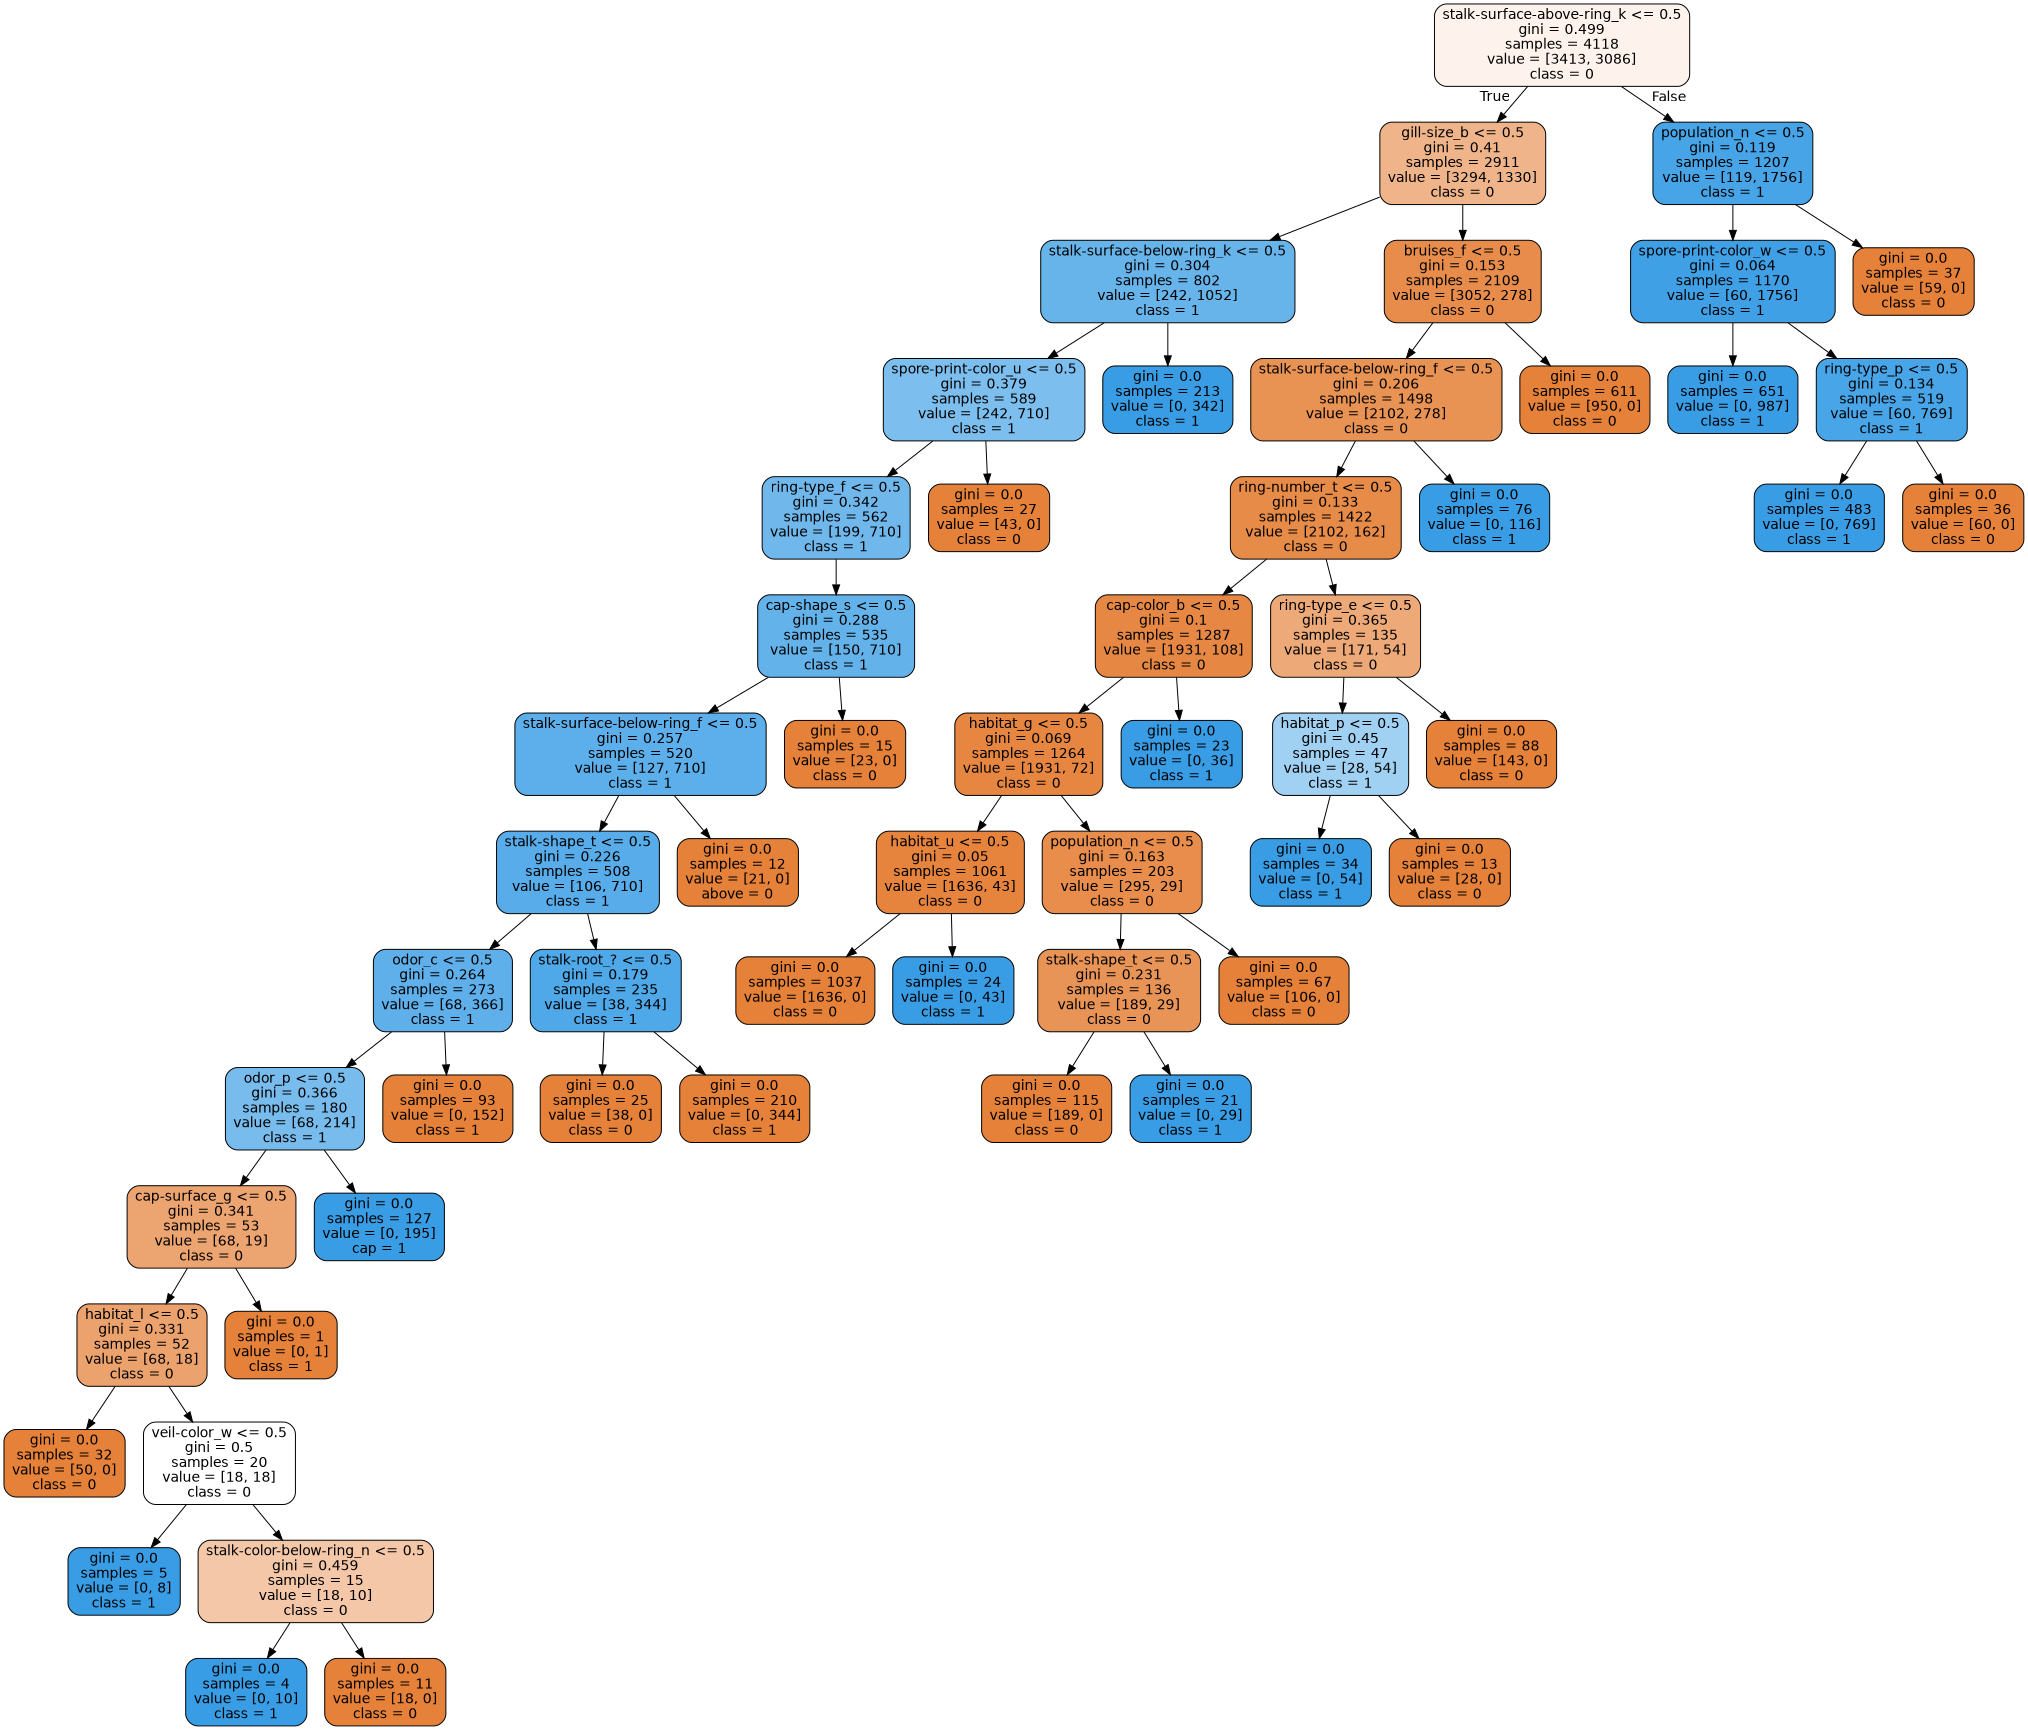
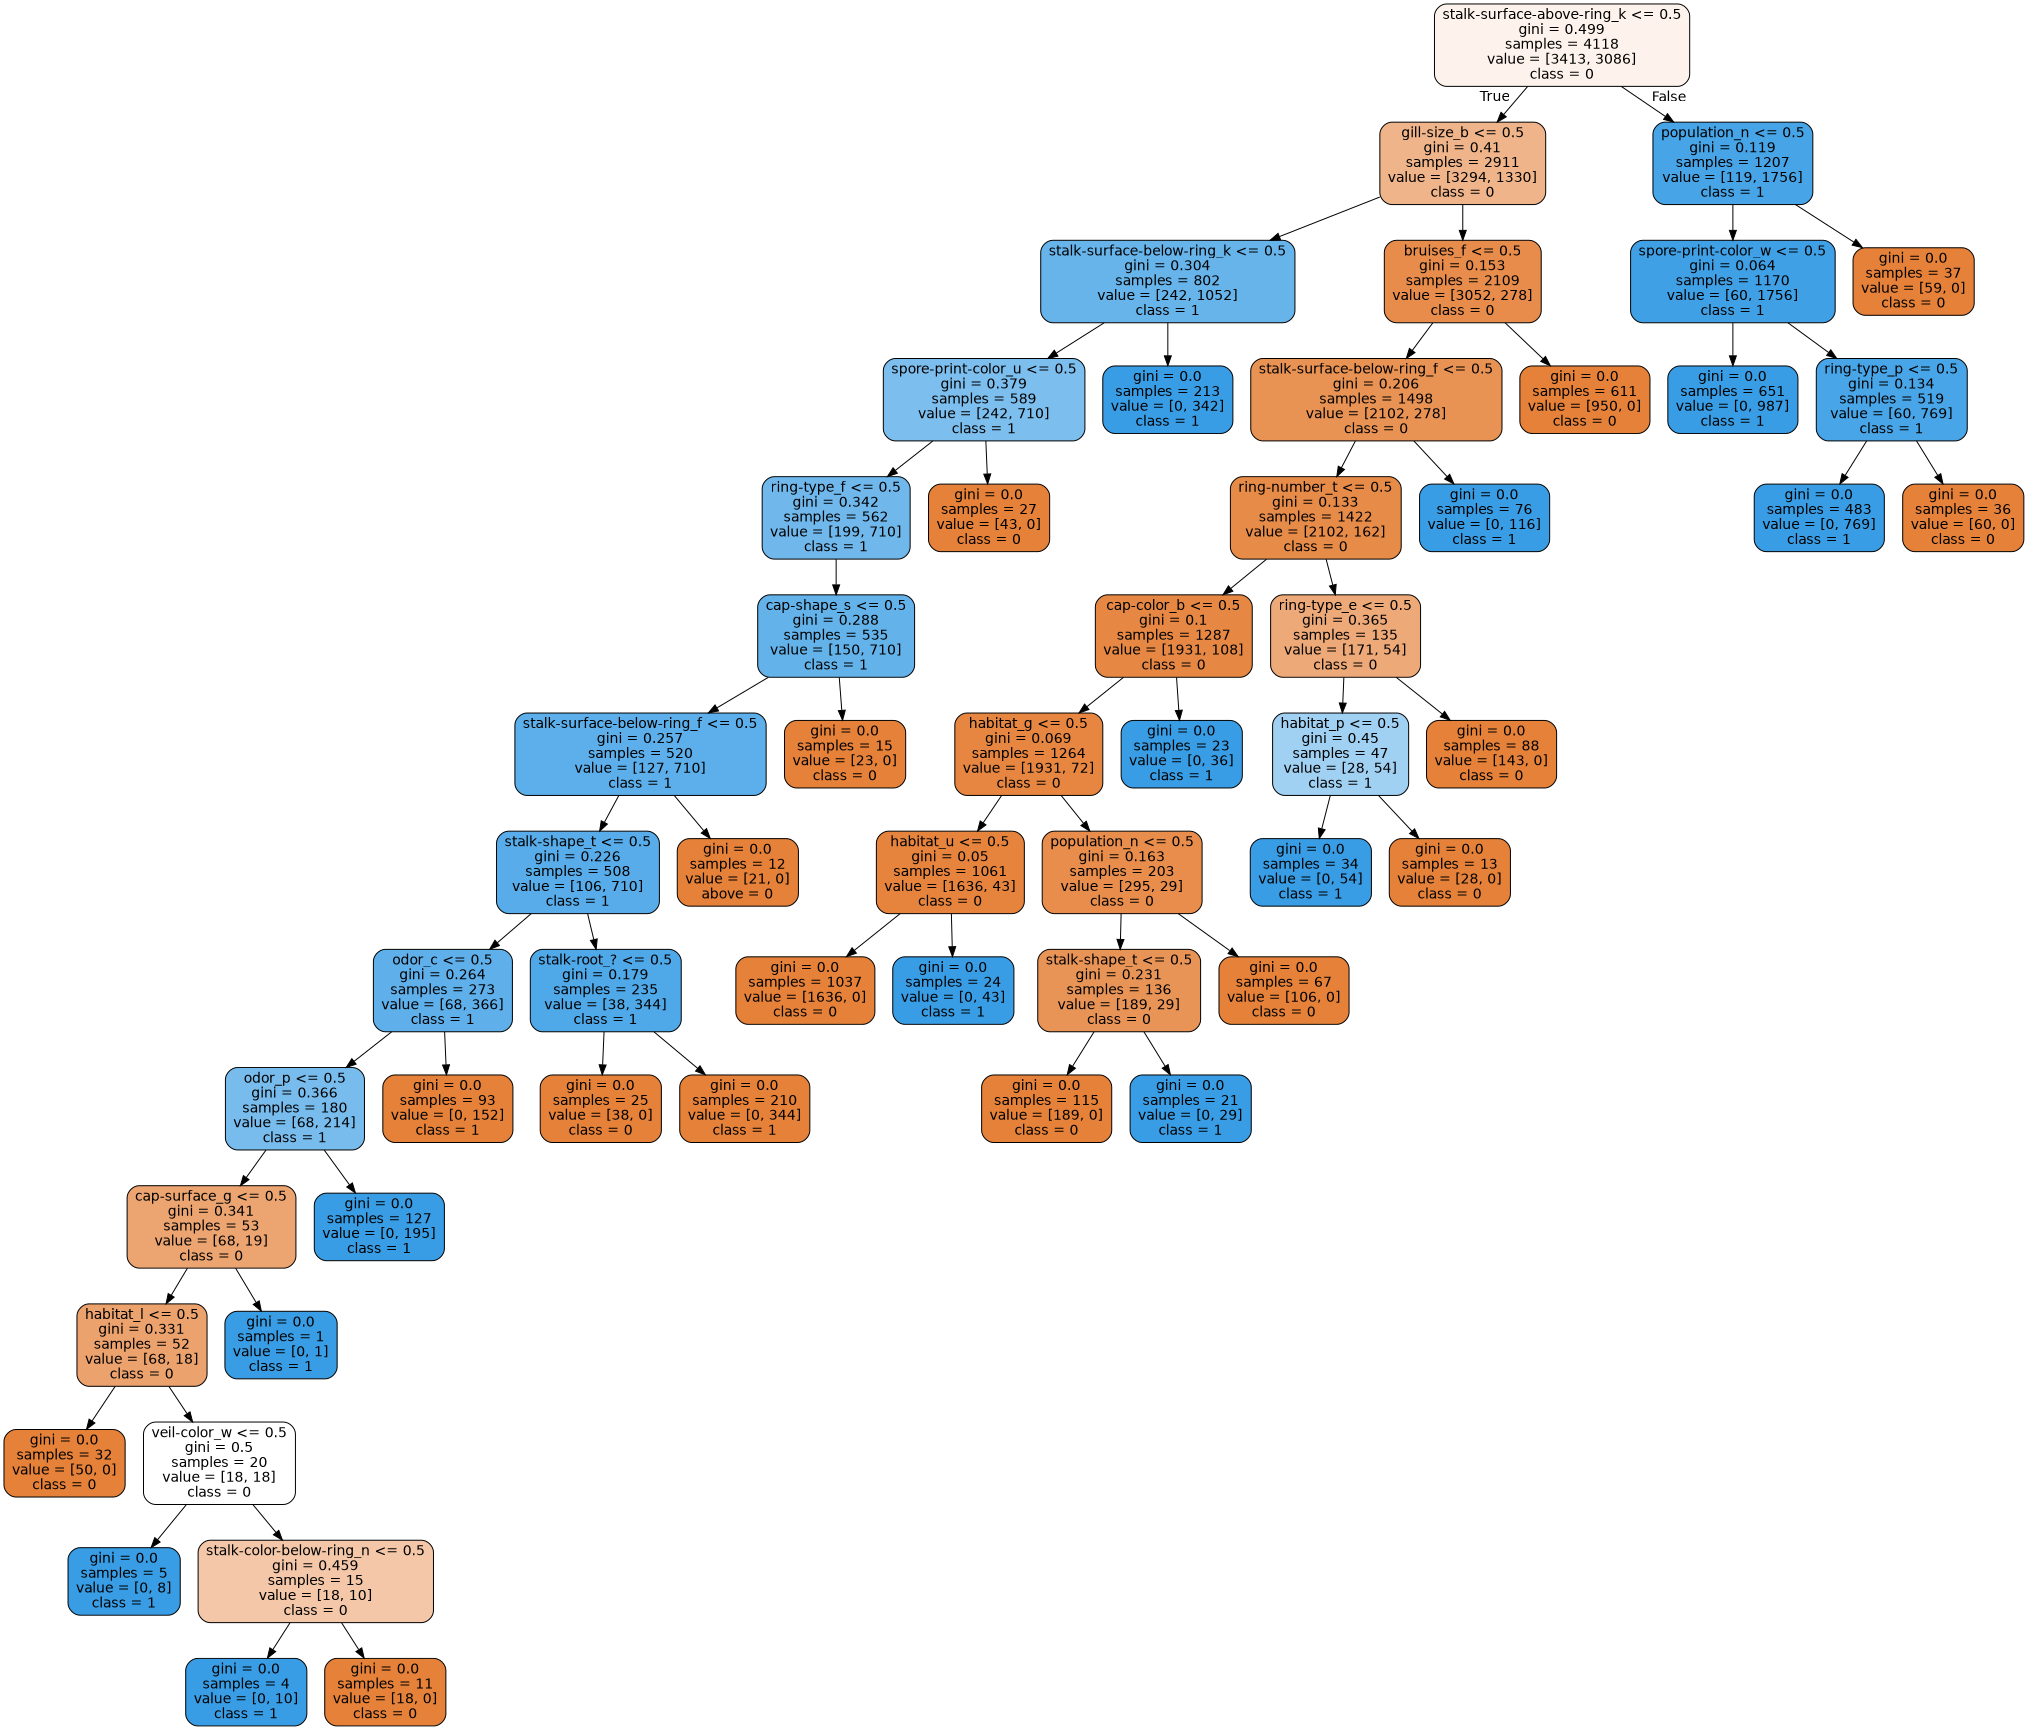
(379, 1227) -> (379, 1227)
(281, 1345) -> (281, 1345)
